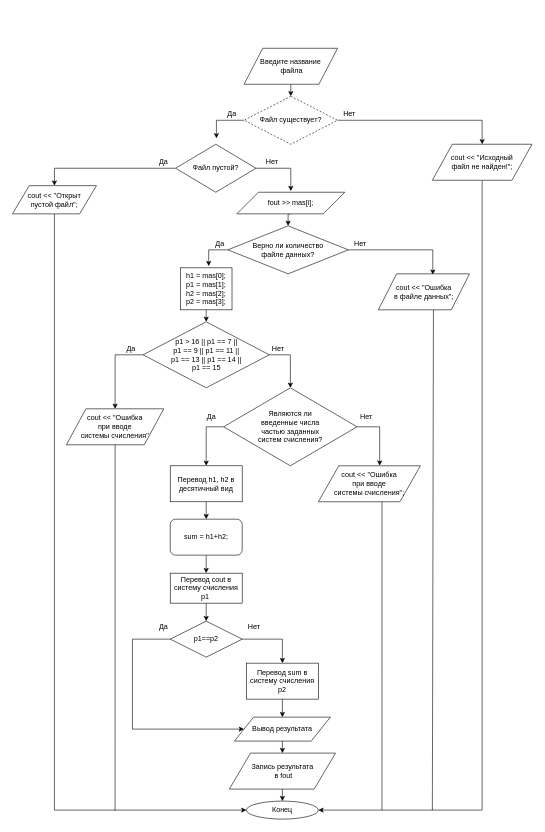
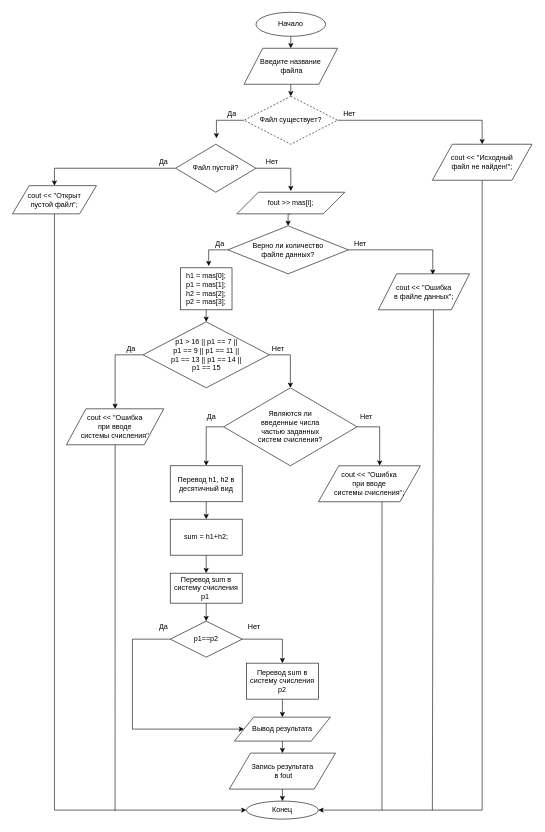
none -> (291, 24)
none -> (291, 41)
(206, 537) -> (206, 537)
(206, 588) -> (206, 588)
